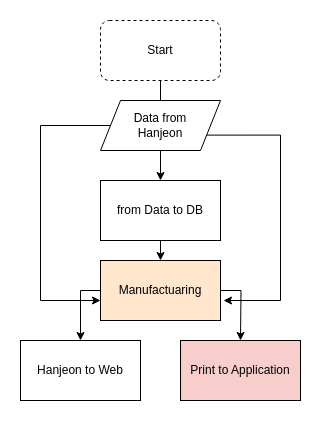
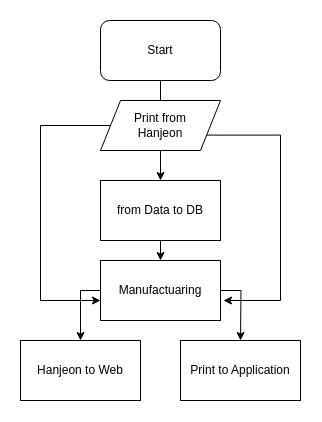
(161, 51) -> (161, 51)
(161, 126) -> (161, 126)
(161, 291) -> (161, 291)
(241, 371) -> (241, 371)
